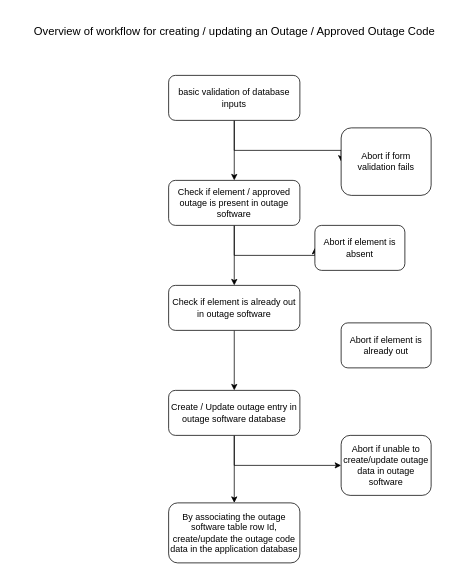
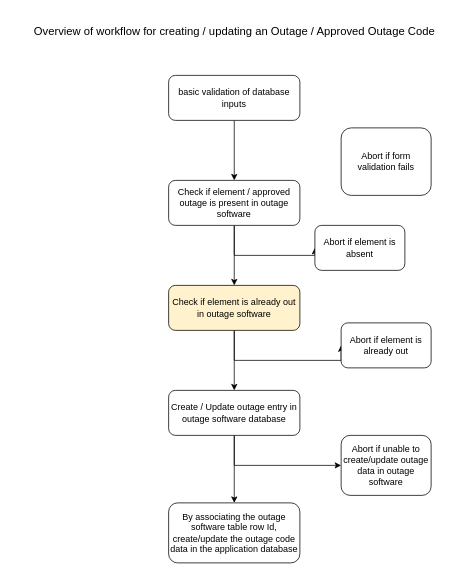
(291, 150) -> none
(234, 308) -> (234, 308)
none -> (293, 360)
